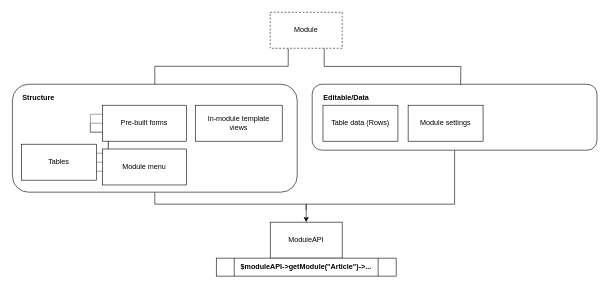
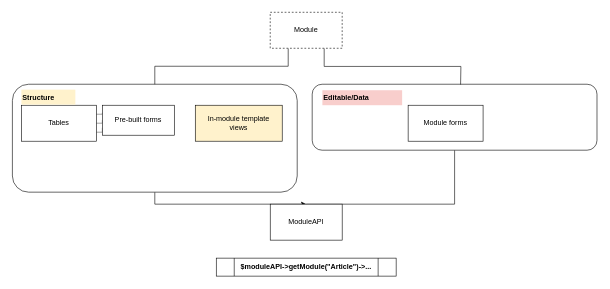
(48, 97) -> (48, 97)
(362, 98) -> (362, 98)
(144, 123) -> (138, 120)
(239, 123) -> (239, 123)
(361, 123) -> none
(446, 123) -> (446, 123)
(59, 162) -> (59, 123)
(144, 167) -> none
(306, 240) -> (306, 222)
